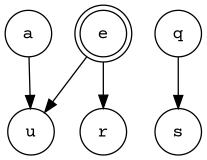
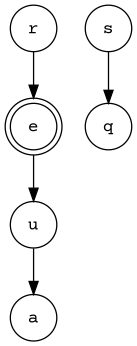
(30, 76) -> (34, 265)
(178, 76) -> (108, 71)
(103, 78) -> (34, 69)
